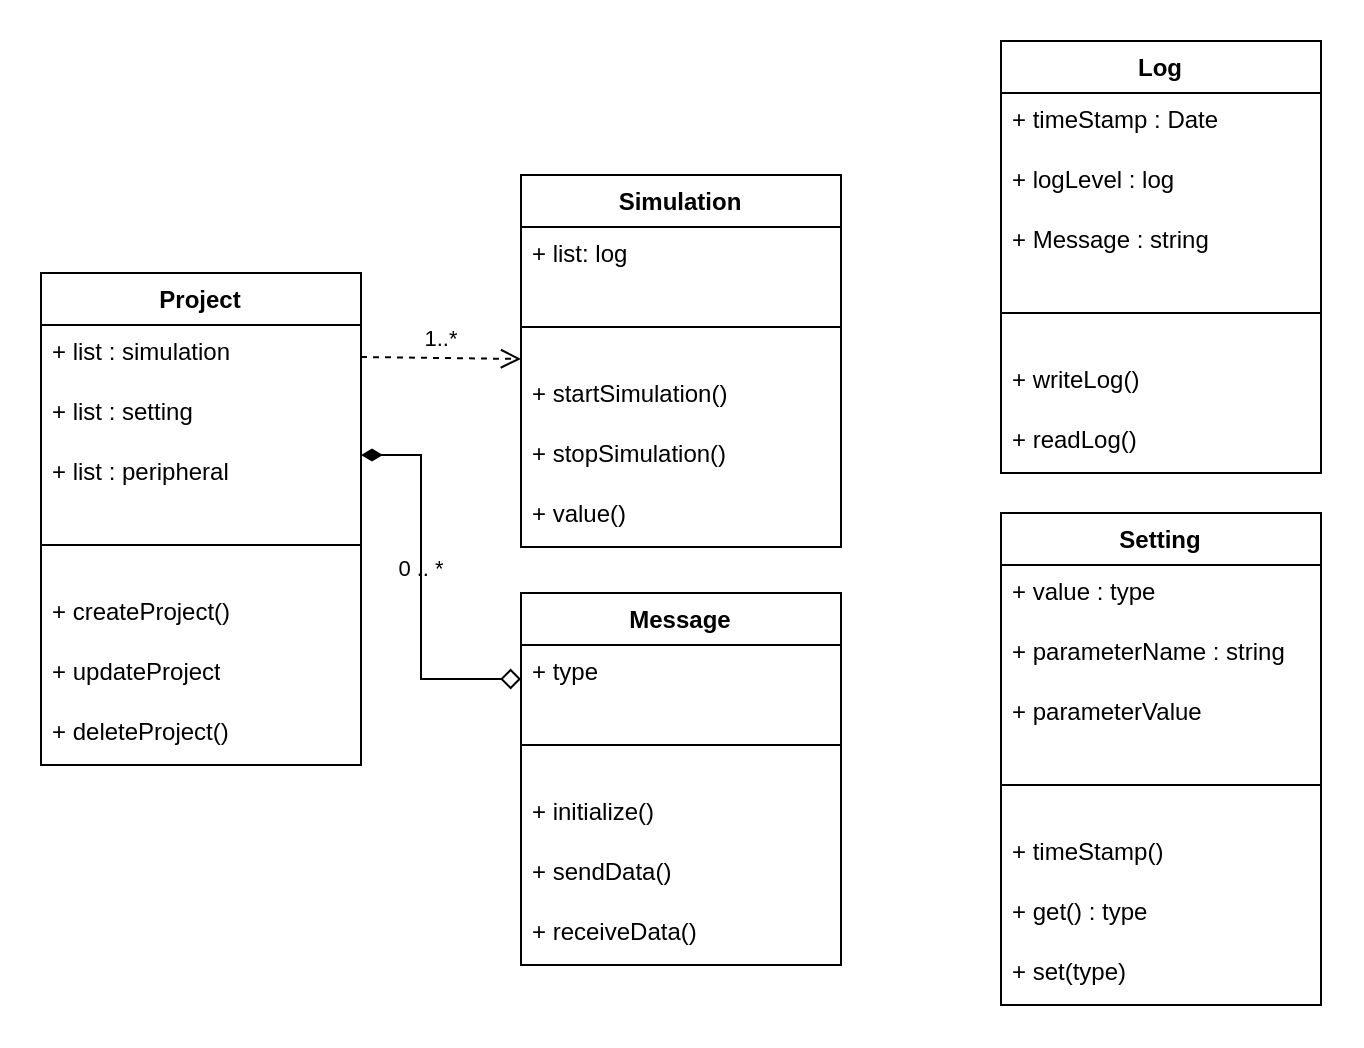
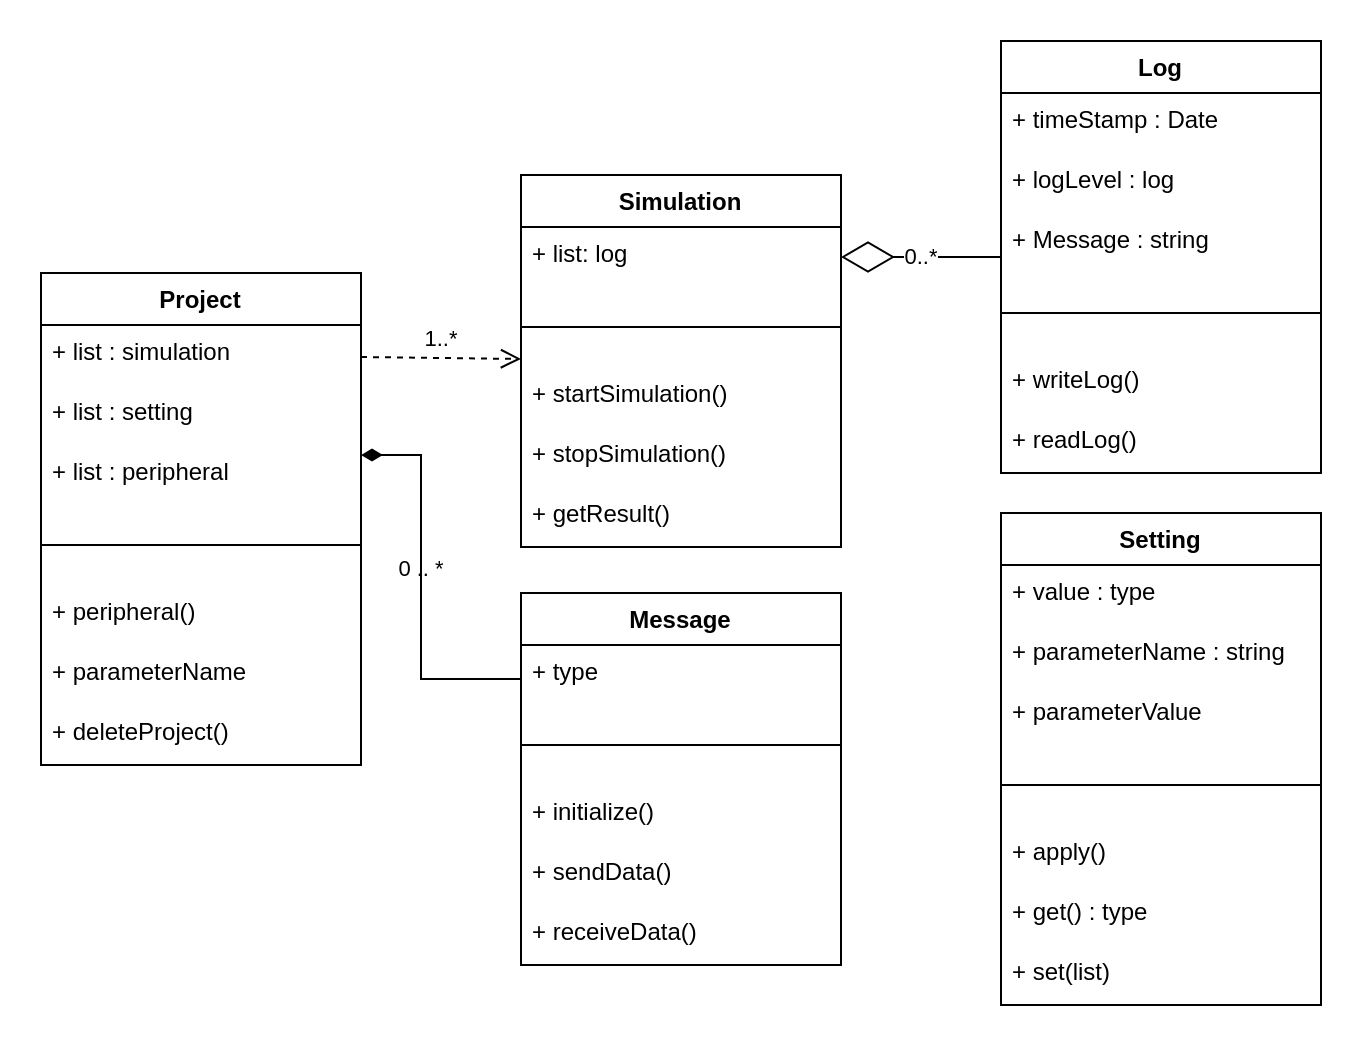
none -> (964, 257)
(587, 515) -> (614, 515)
(167, 613) -> (141, 613)
(151, 673) -> (151, 673)
(501, 679) -> (509, 679)
(1094, 853) -> (1067, 853)
(1084, 973) -> (1078, 973)
